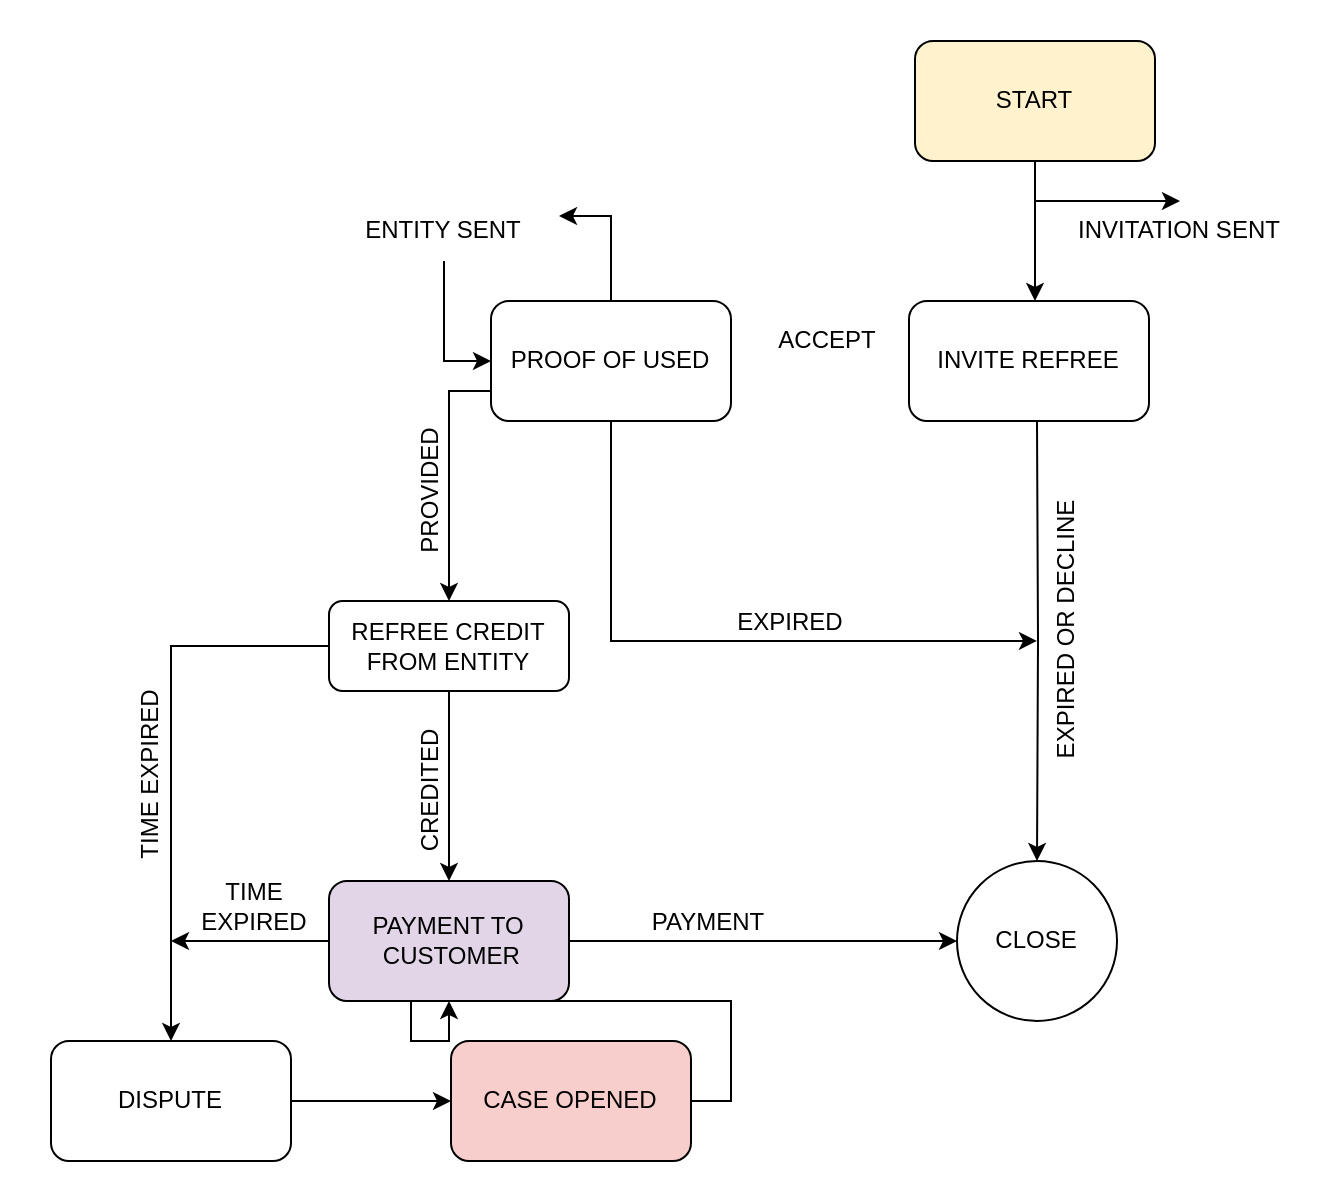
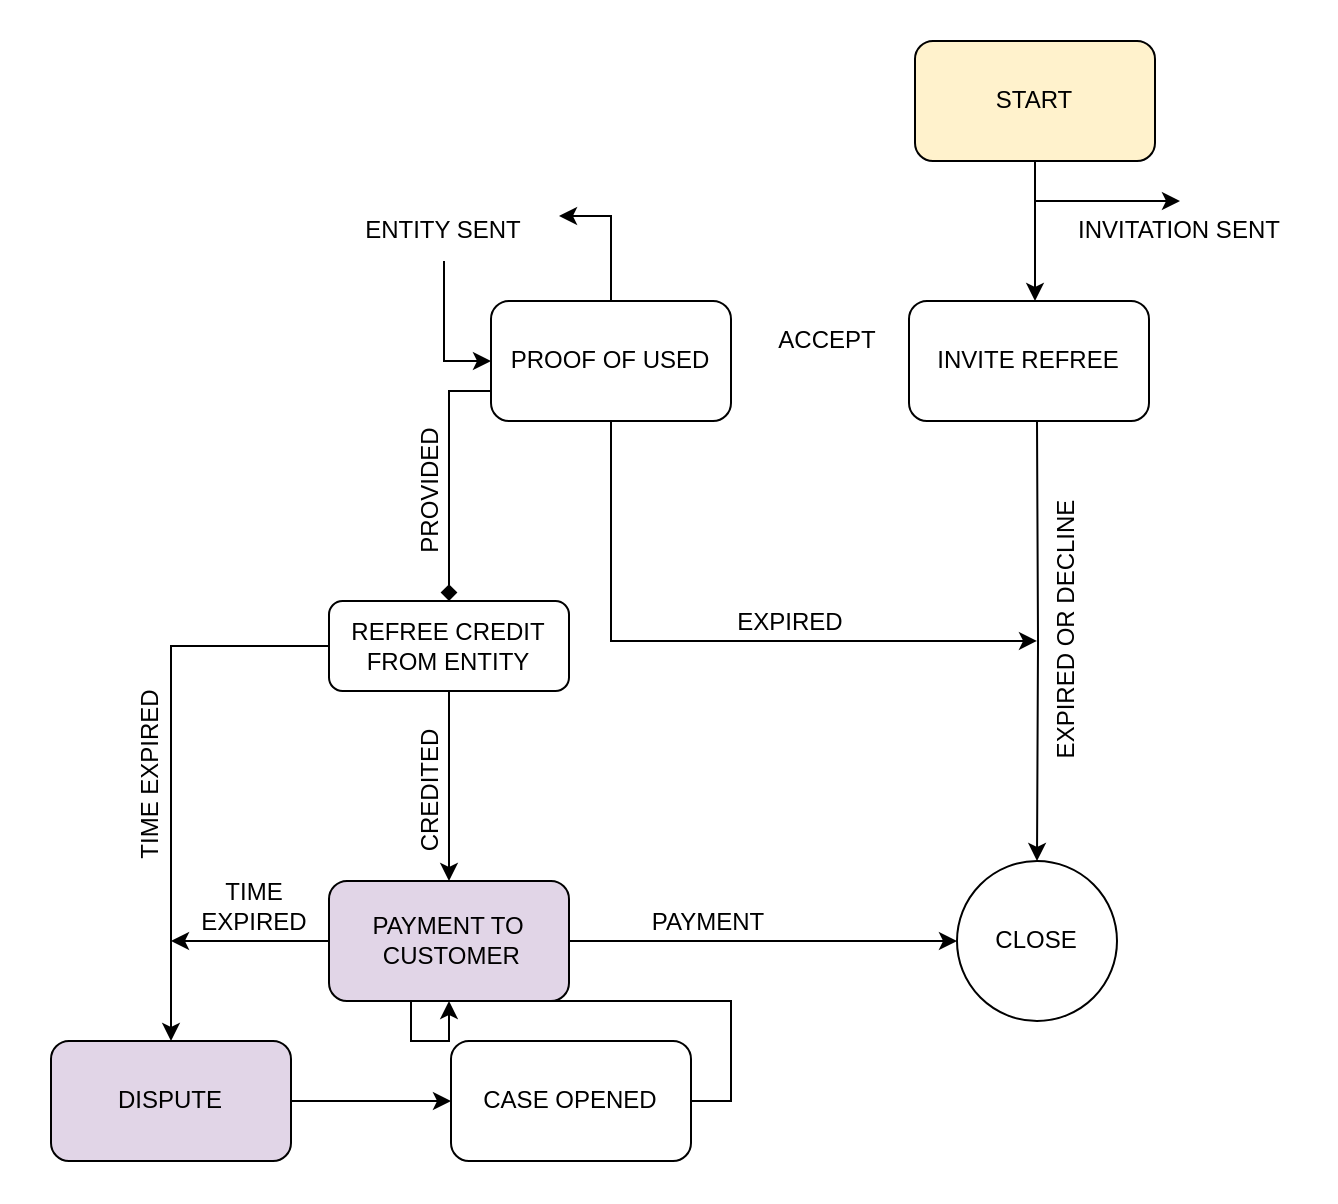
(449, 586) -> (449, 585)
(171, 1101) -> (171, 1101)
(571, 1101) -> (571, 1101)
